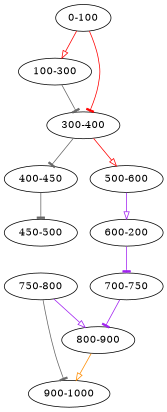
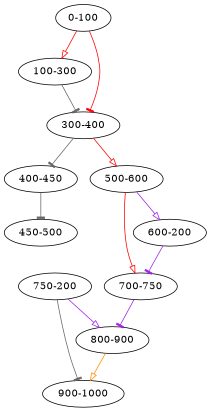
none -> (125, 230)
(41, 286) -> (55, 286)
